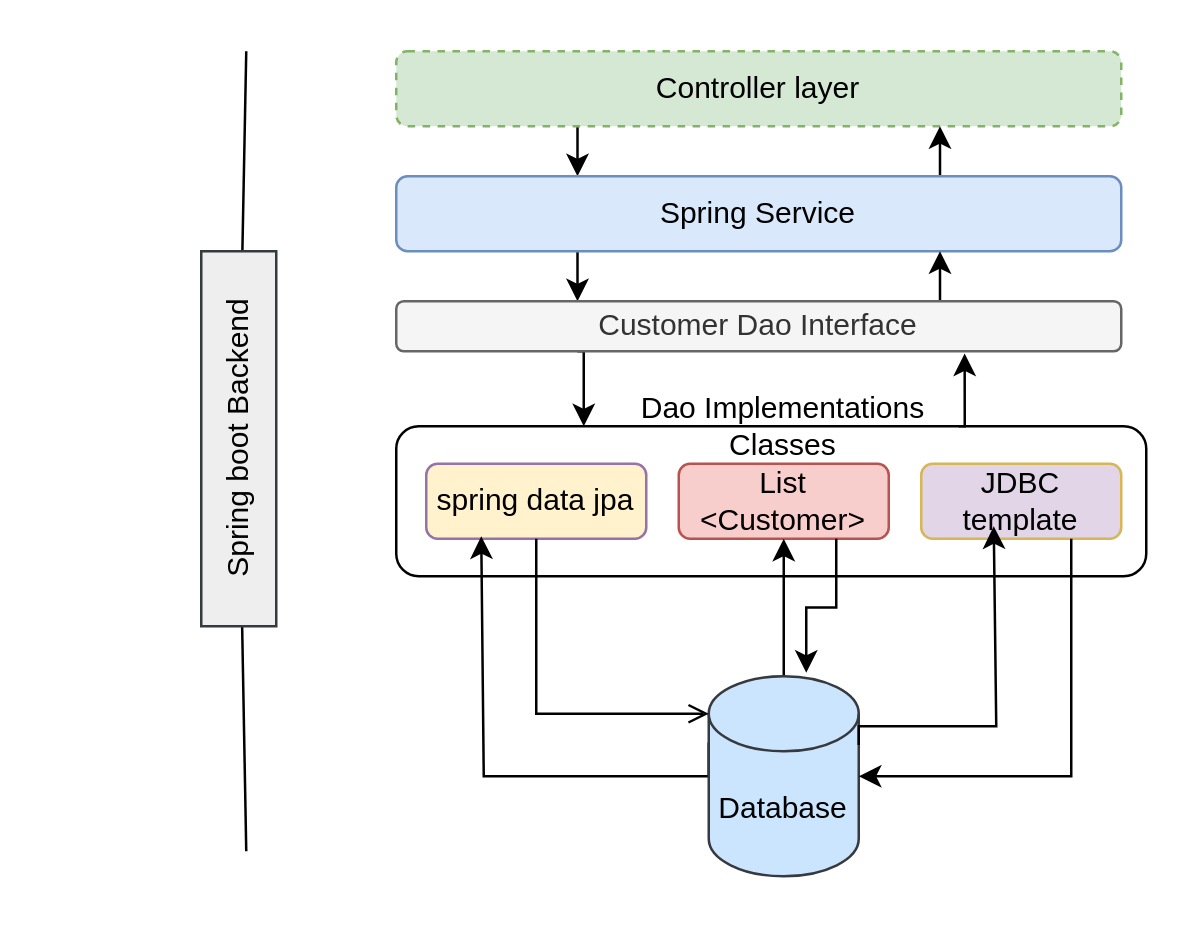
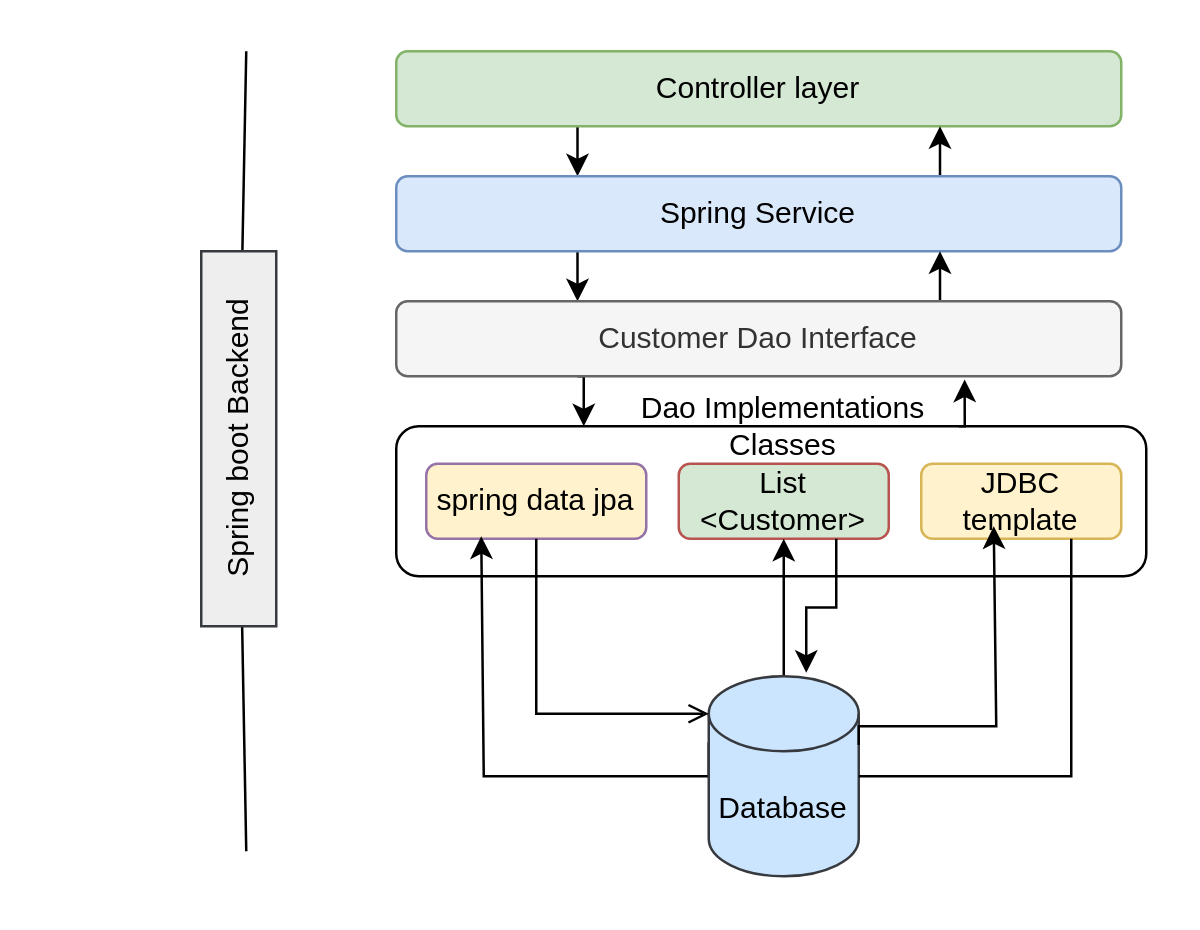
(759, 89) -> (759, 89)
(759, 326) -> (759, 339)
(784, 501) -> (784, 501)
(1021, 501) -> (1021, 501)
(877, 776) -> (869, 776)
